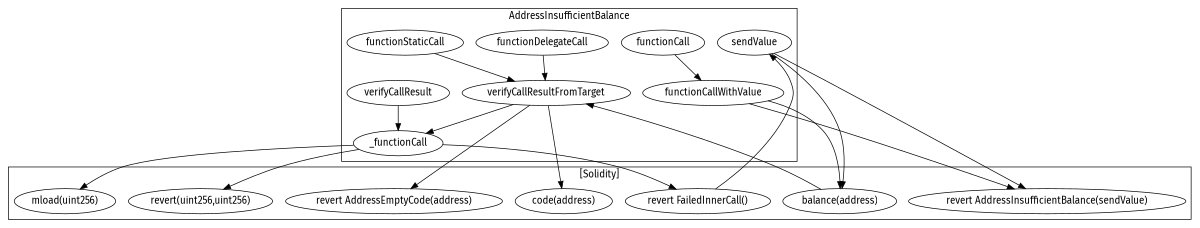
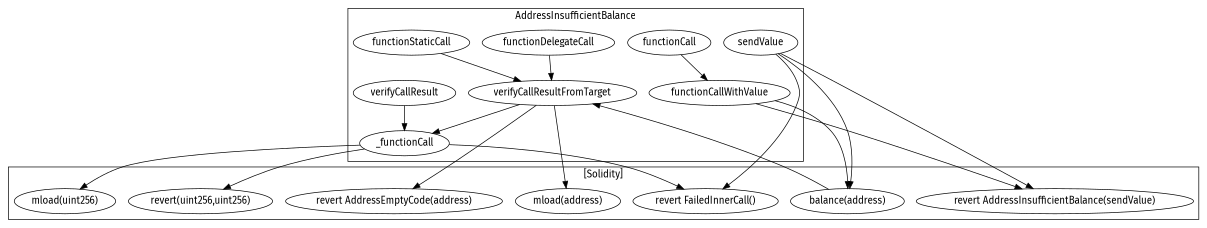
(775, 132) -> (786, 126)
(564, 201) -> (568, 201)
